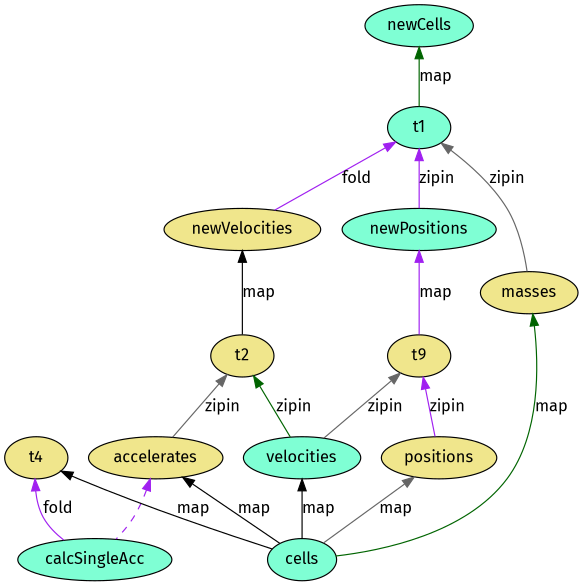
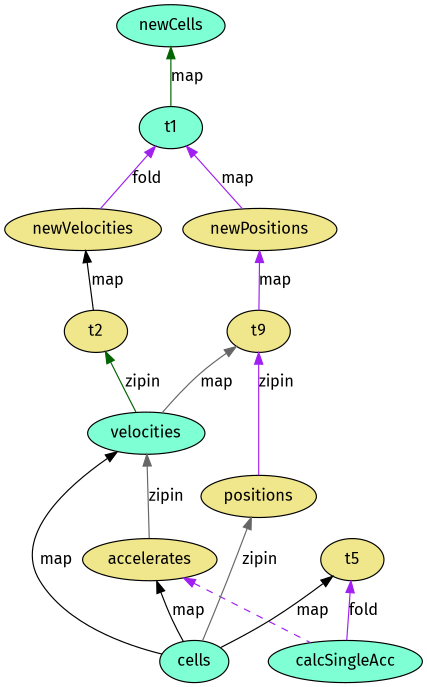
(437, 179) -> (238, 179)
(419, 229) -> (260, 229)
(529, 293) -> none
(386, 407) -> (217, 382)
(196, 411) -> (148, 502)
(36, 458) -> (352, 560)
(396, 509) -> (260, 560)
